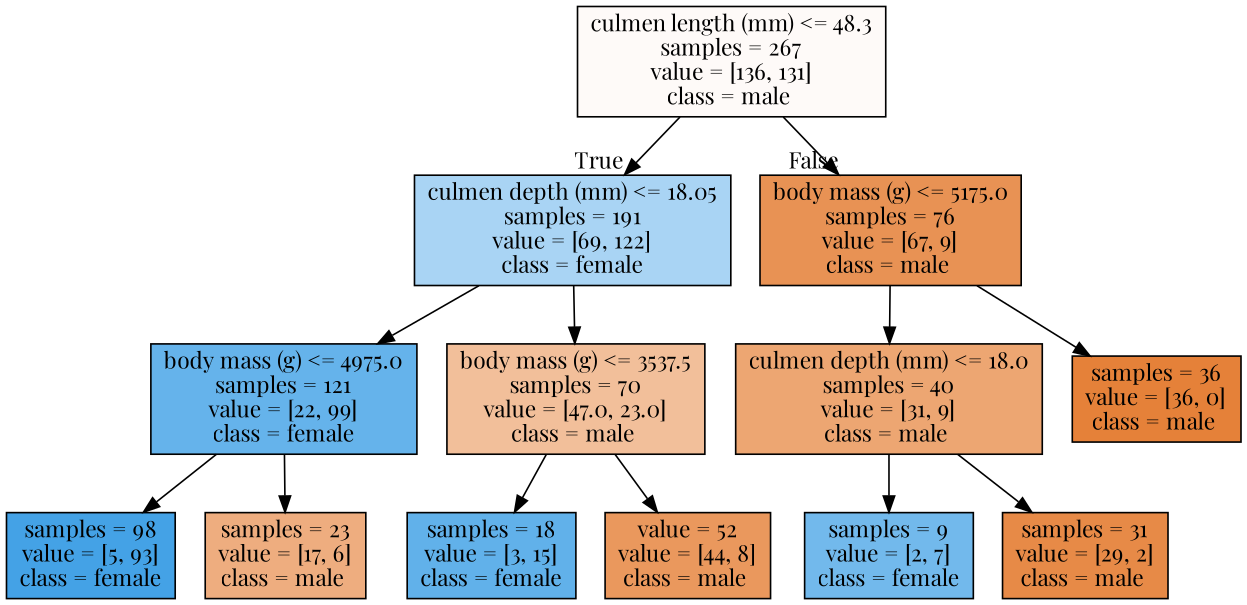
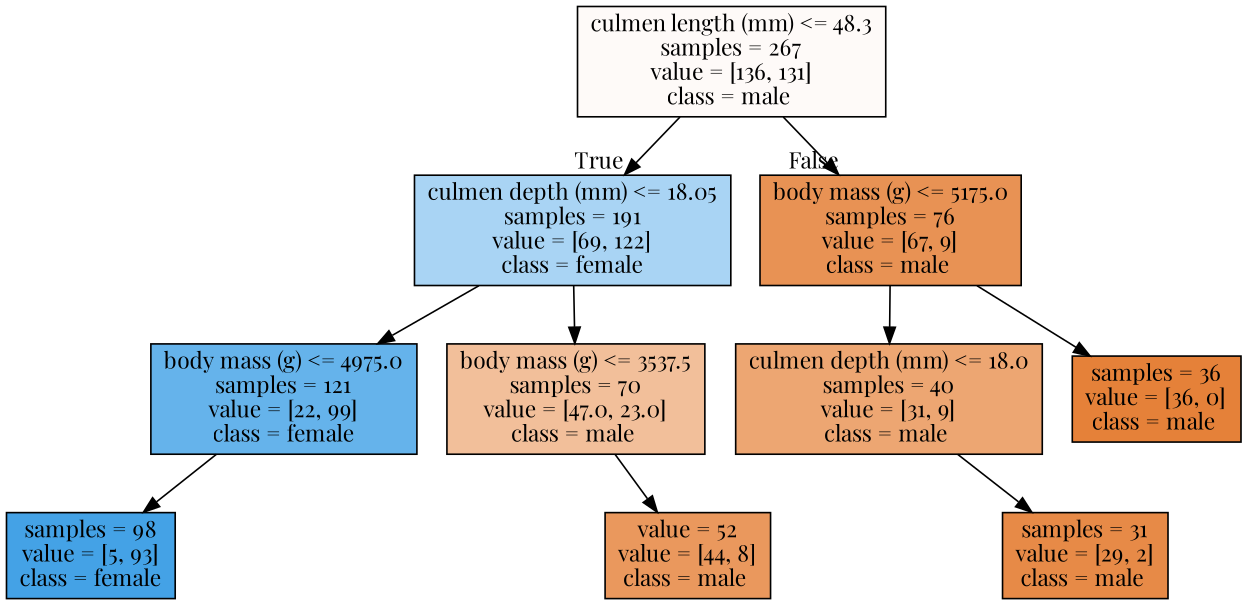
(286, 556) -> none
(492, 556) -> none
(889, 556) -> none
